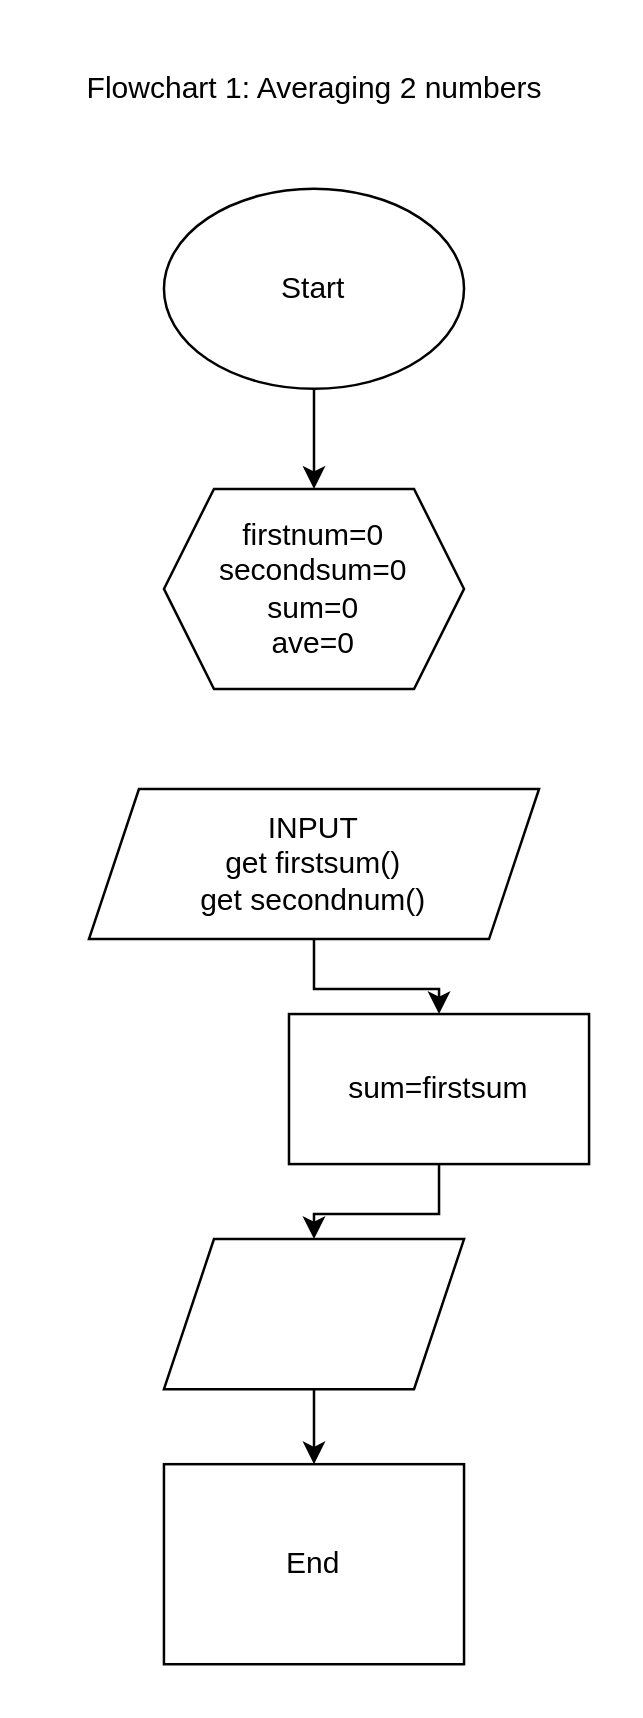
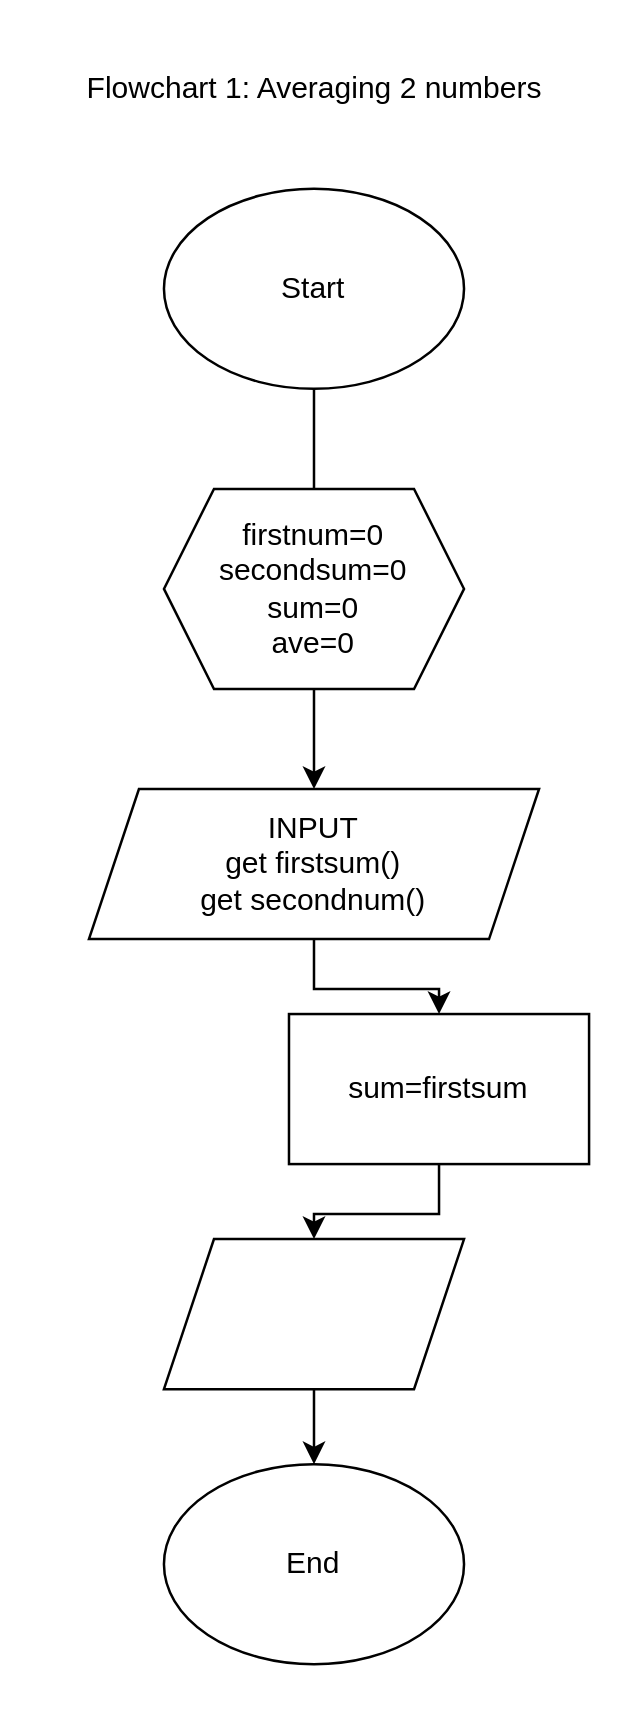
(314, 470) -> (314, 477)
none -> (314, 731)
(314, 1564) -> (314, 1564)
